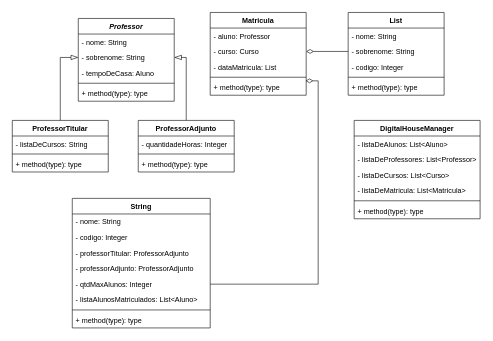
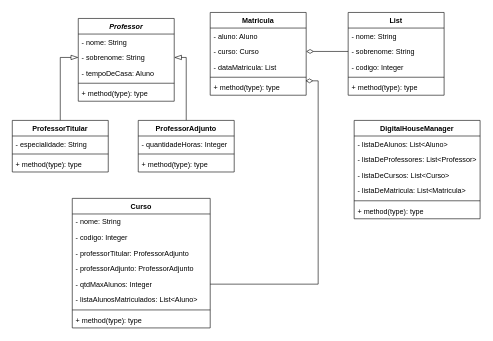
(246, 36) -> (237, 36)
(56, 144) -> (55, 144)
(141, 206) -> (141, 206)
